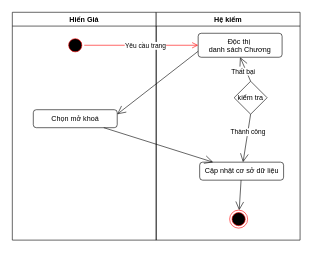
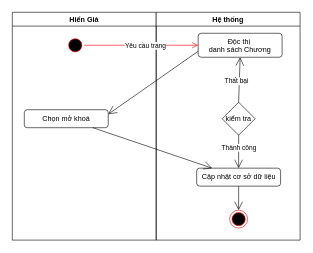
(228, 20) -> (228, 20)
(251, 98) -> (239, 119)
(75, 119) -> (66, 119)
(242, 171) -> (239, 177)
